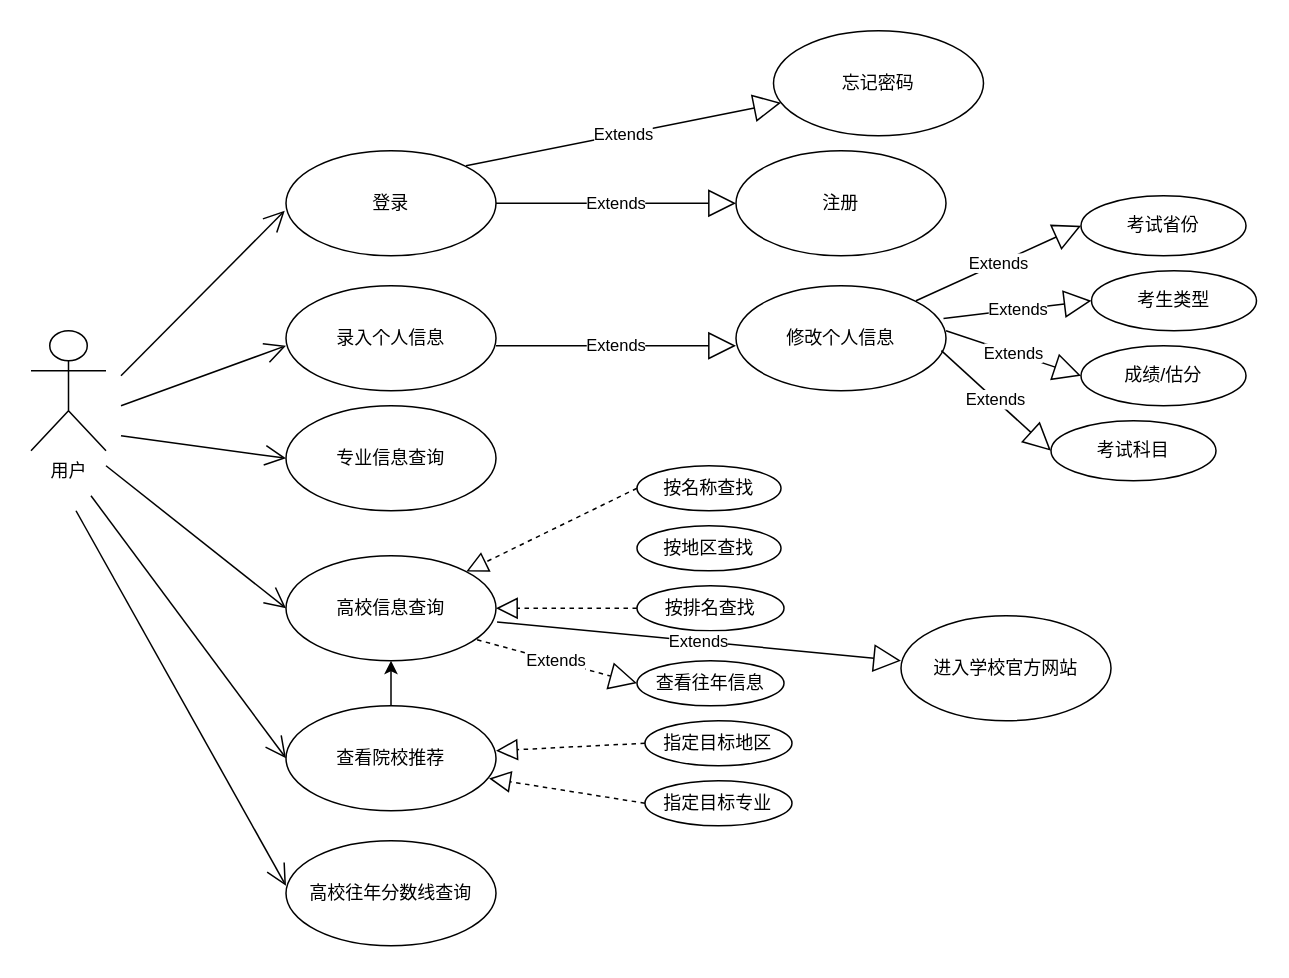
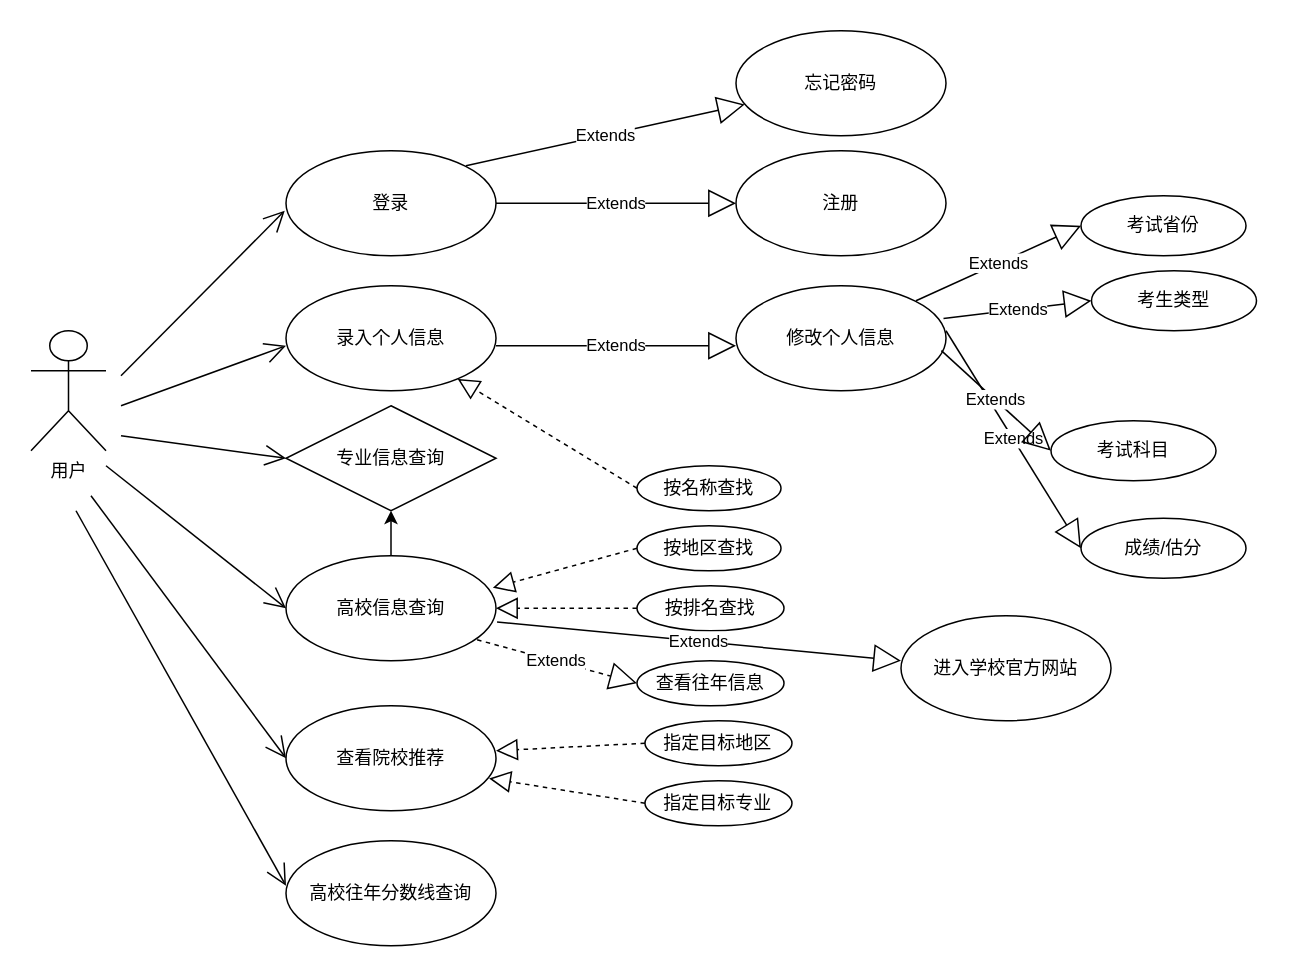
(878, 83) -> (841, 83)
(1163, 376) -> (1163, 548)
(391, 458) -> (391, 458)
(561, 525) -> (556, 439)
none -> (391, 539)
none -> (575, 565)
(391, 689) -> none
